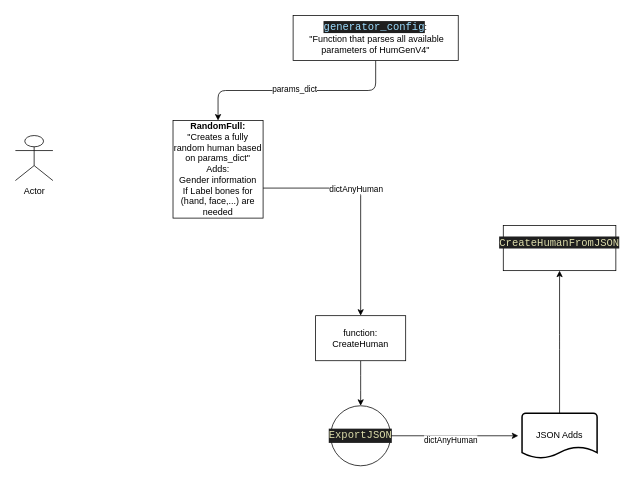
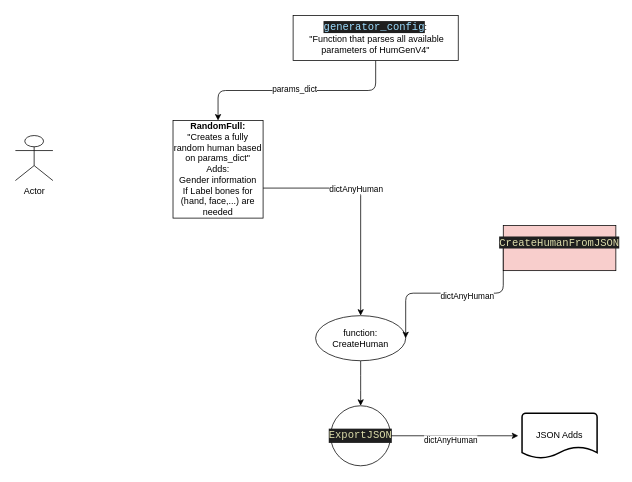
(559, 248) -> (559, 248)
none -> (480, 293)
(360, 338) -> (360, 338)
(559, 346) -> none
